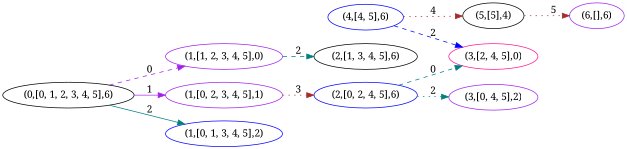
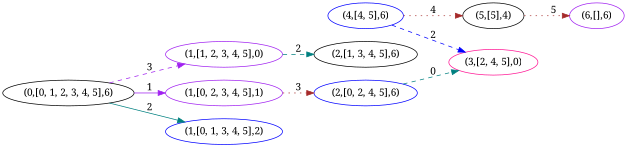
(150, 70) -> (150, 68)
(493, 97) -> none
